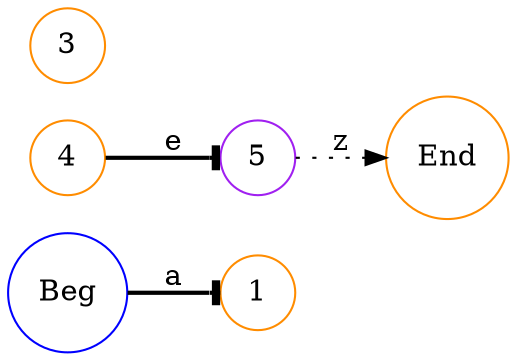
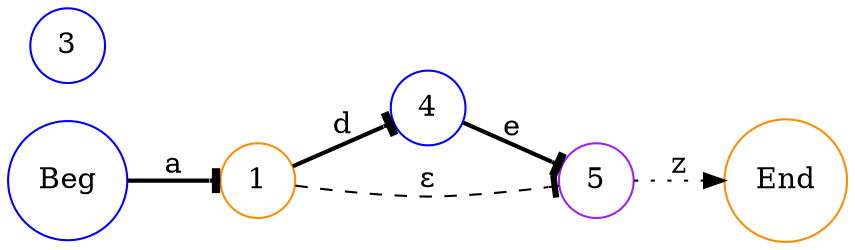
(68, 46) -> (68, 46)
none -> (338, 146)
(68, 158) -> (428, 108)
none -> (422, 197)
